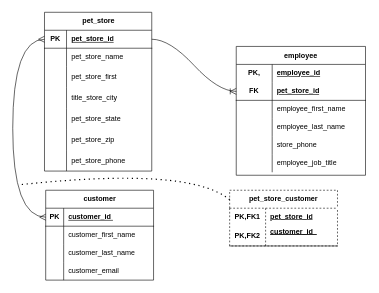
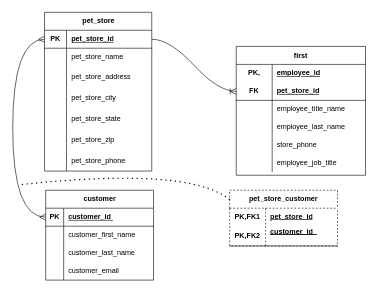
(301, 56) -> (301, 56)
(100, 77) -> (105, 77)
(101, 98) -> (98, 98)
(313, 110) -> (312, 110)
